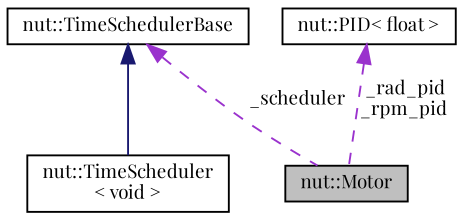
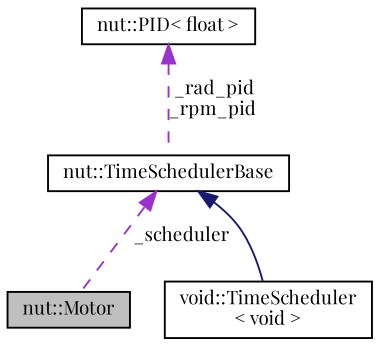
(356, 114) -> (169, 109)
(128, 184) -> (268, 310)
